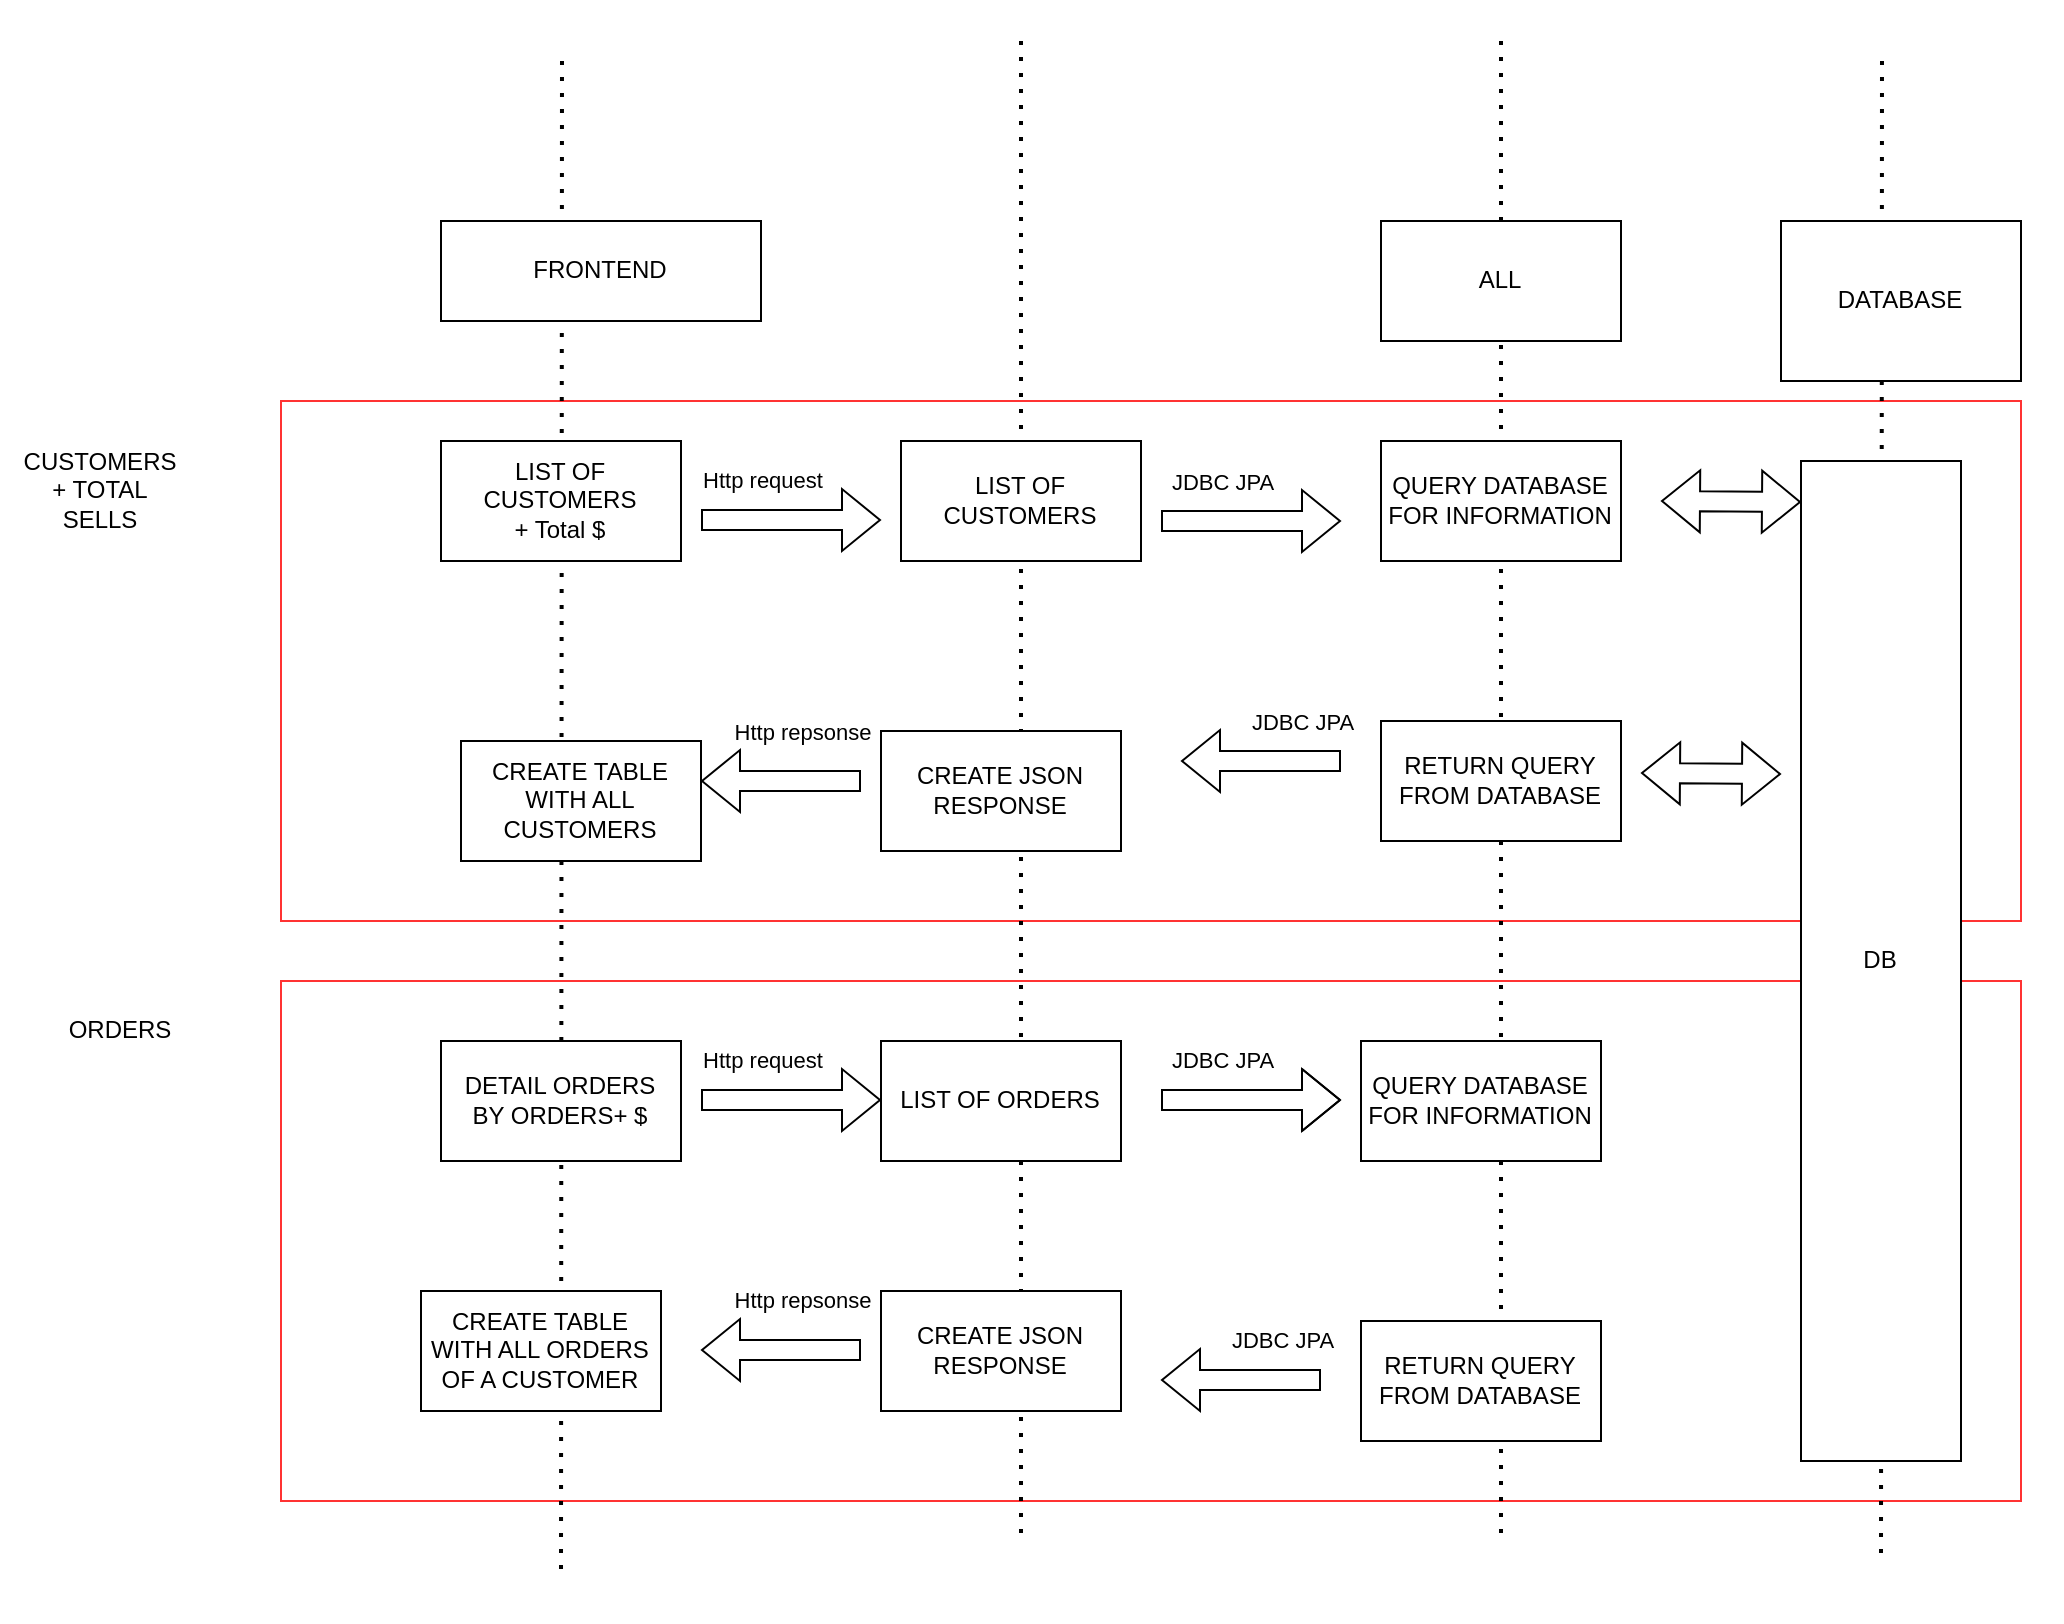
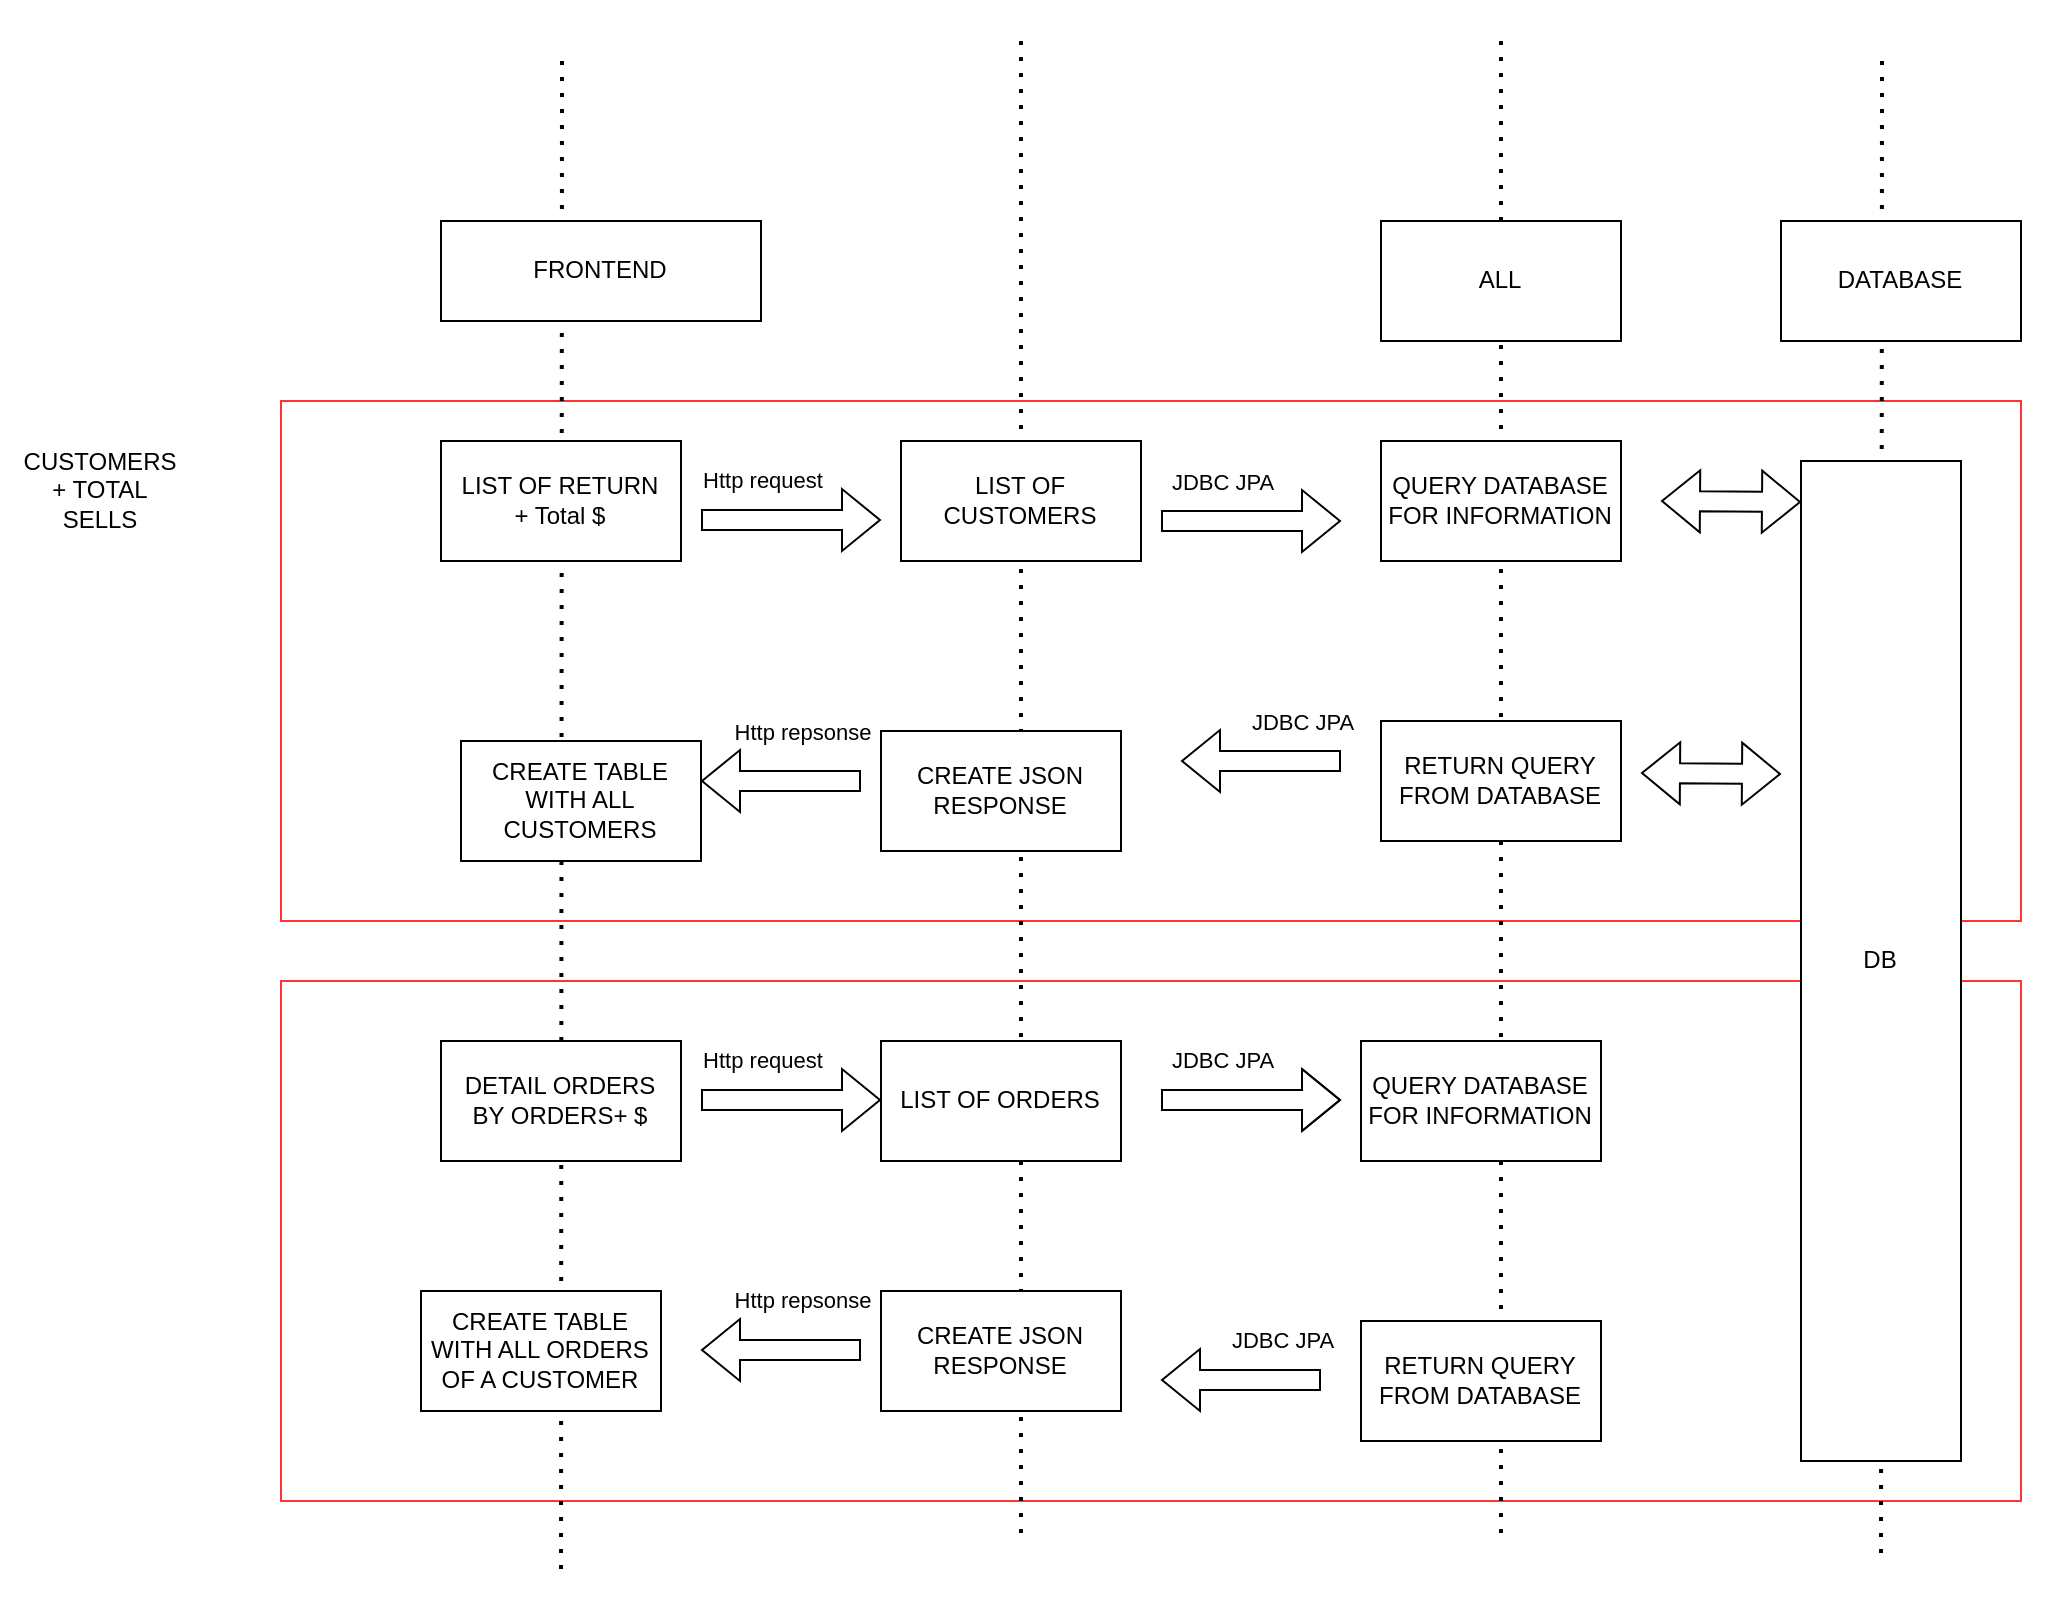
(1901, 301) -> (1901, 281)
(561, 501) -> (561, 501)
(121, 1031) -> none
